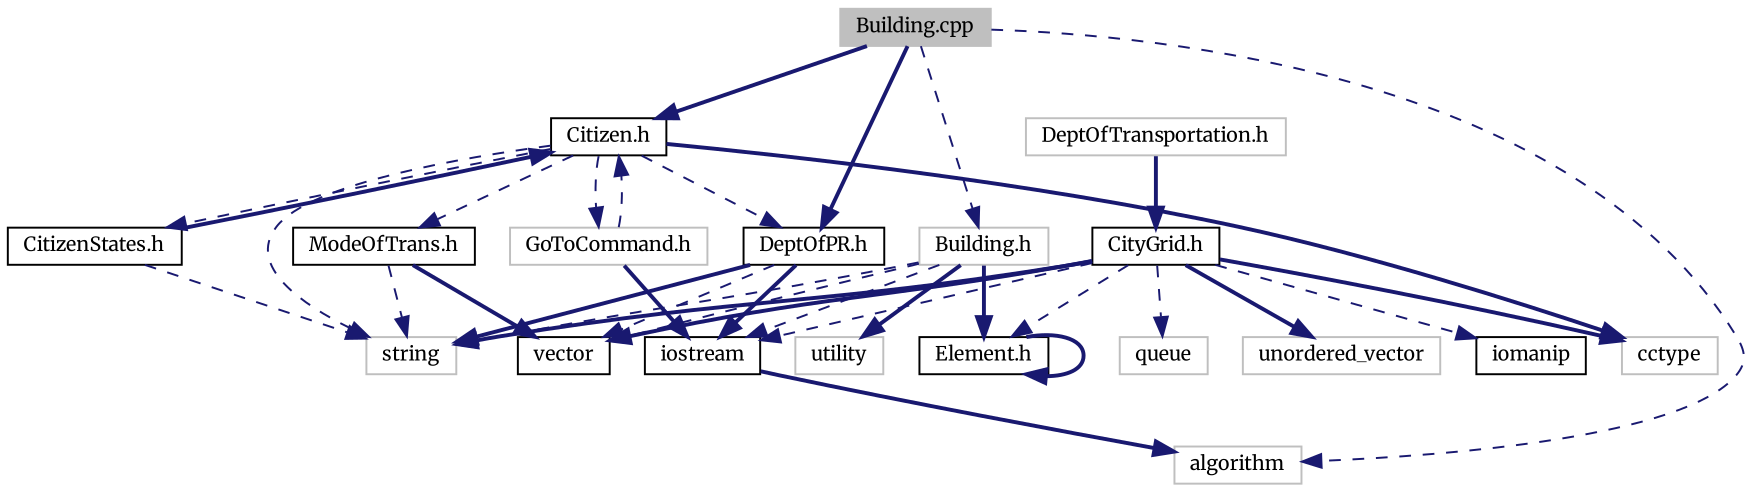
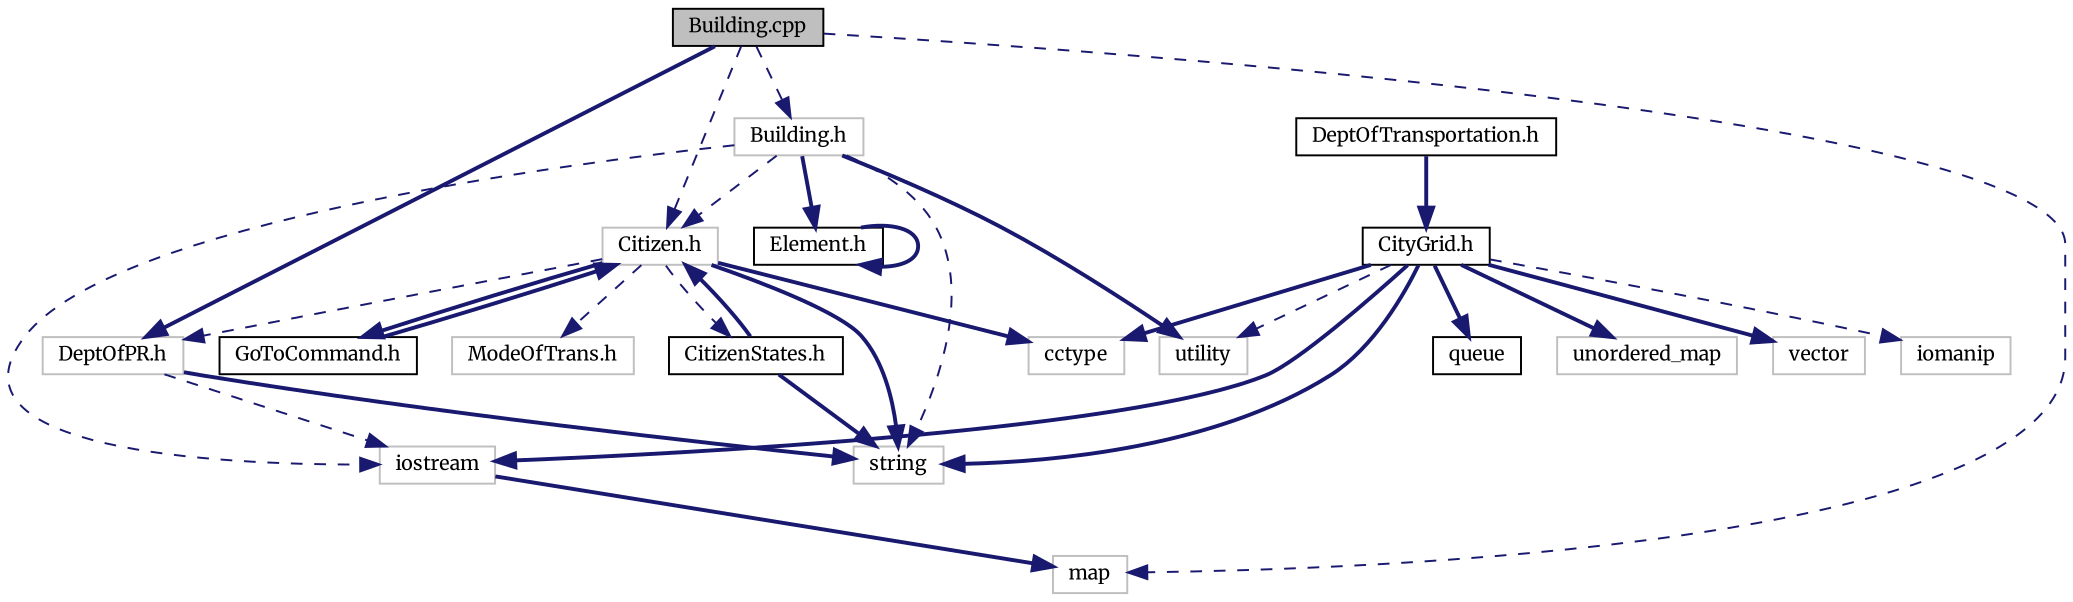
(916, 27) -> (748, 27)
(771, 79) -> (708, 128)
(609, 137) -> (660, 246)
(1156, 137) -> (1426, 137)
(596, 182) -> (492, 296)
(622, 202) -> (490, 305)
(282, 222) -> (834, 316)
(384, 246) -> (543, 356)
(609, 246) -> (318, 356)
(814, 246) -> (113, 356)
(638, 281) -> none
(728, 284) -> none
(395, 291) -> none
(1159, 291) -> (1447, 292)
(766, 294) -> (266, 407)
(465, 296) -> none
(1079, 296) -> (1324, 297)
(246, 299) -> (819, 404)
(774, 299) -> (738, 185)
(936, 299) -> (983, 428)
(564, 356) -> (1819, 356)
(703, 356) -> (437, 465)
(1164, 356) -> (1477, 356)
(1342, 356) -> (1647, 356)
(1531, 356) -> (1956, 356)
(1238, 465) -> (1090, 575)
